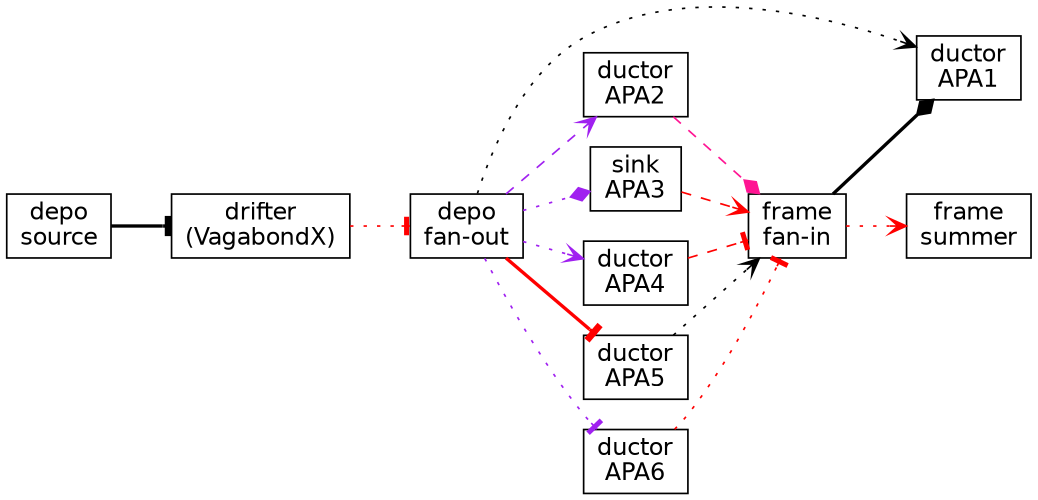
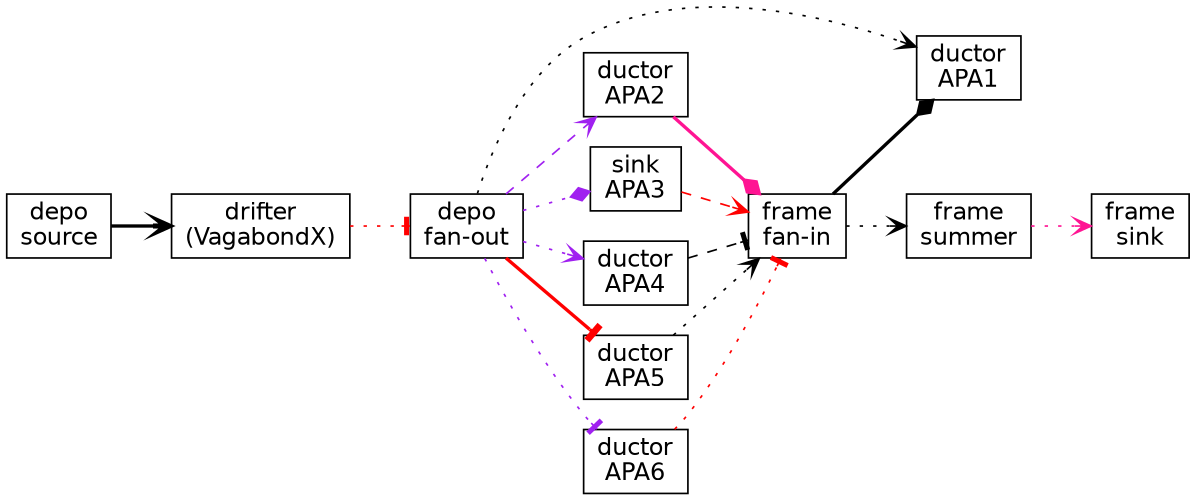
(709, 148) -> (709, 148)
(137, 226) -> (133, 226)
(868, 226) -> (868, 226)
none -> (1140, 226)
(714, 250) -> (714, 250)
